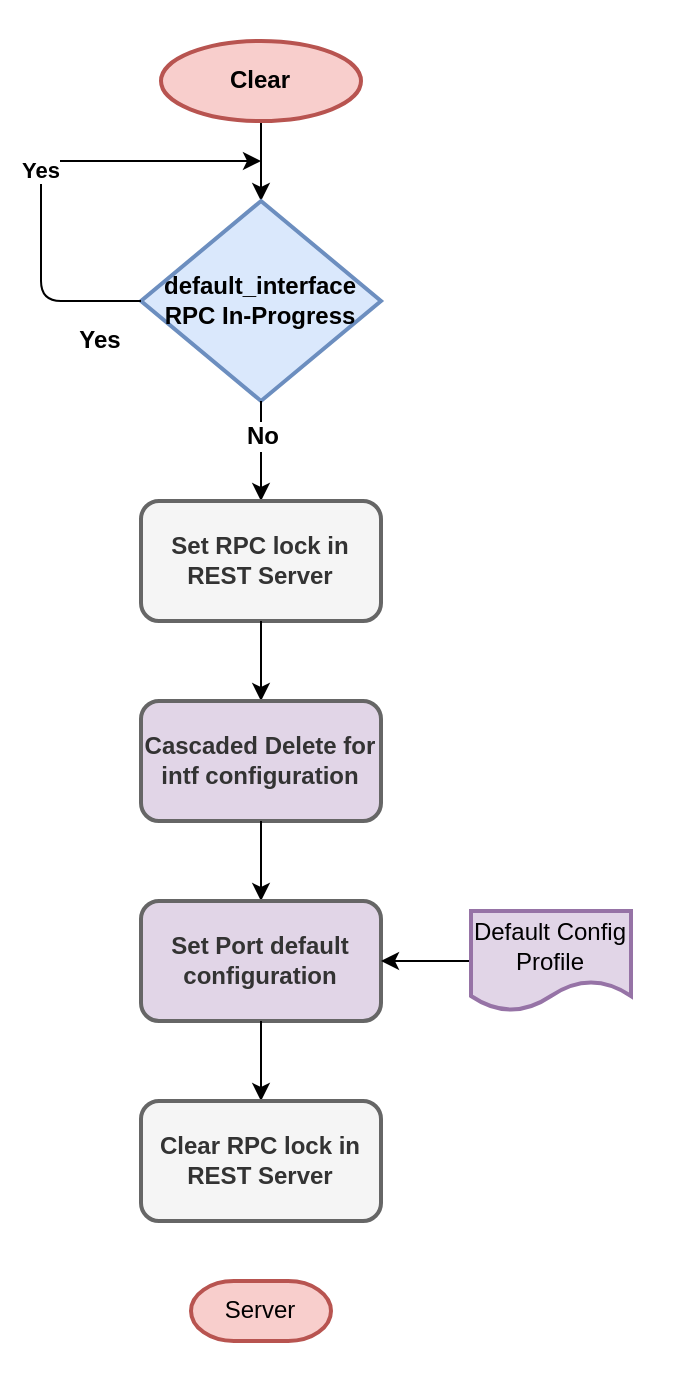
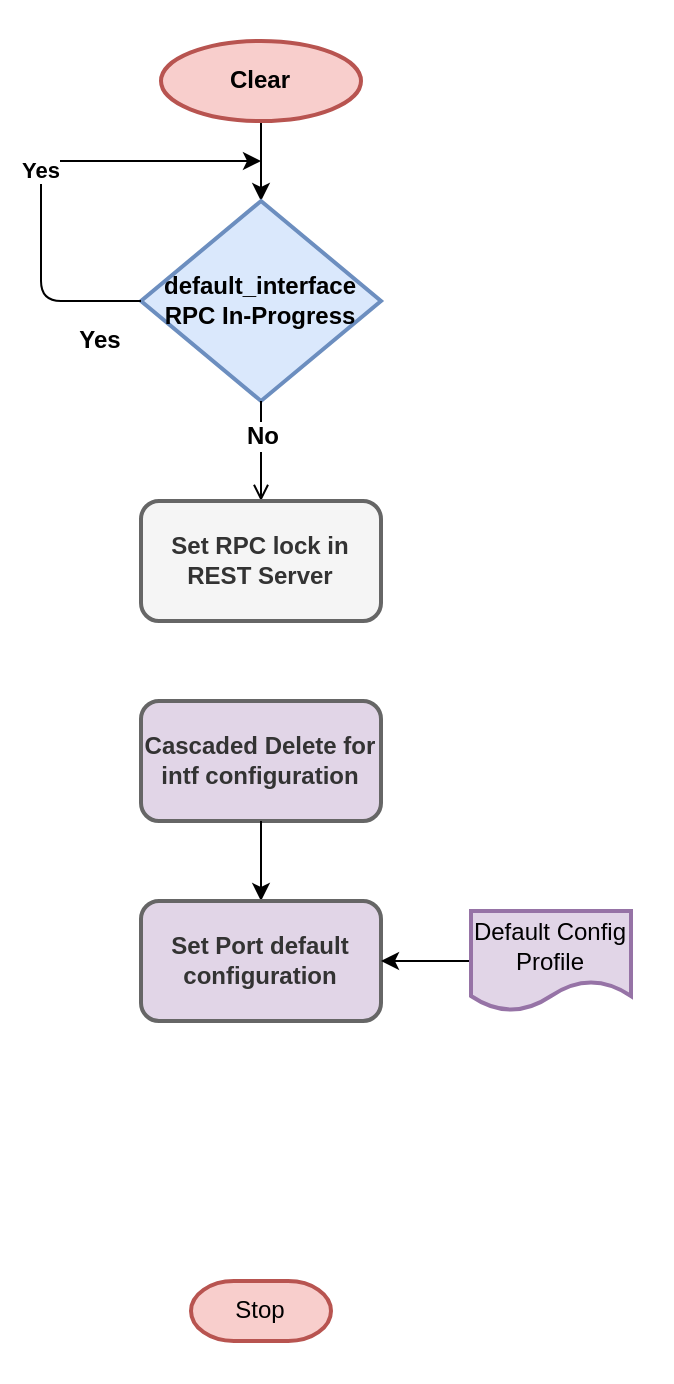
(261, 486) -> (261, 488)
(261, 654) -> none
(261, 1054) -> none
(261, 1161) -> none
(261, 1311) -> (261, 1311)
